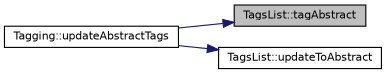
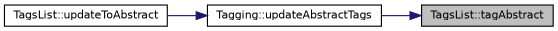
(193, 47) -> (182, 16)
